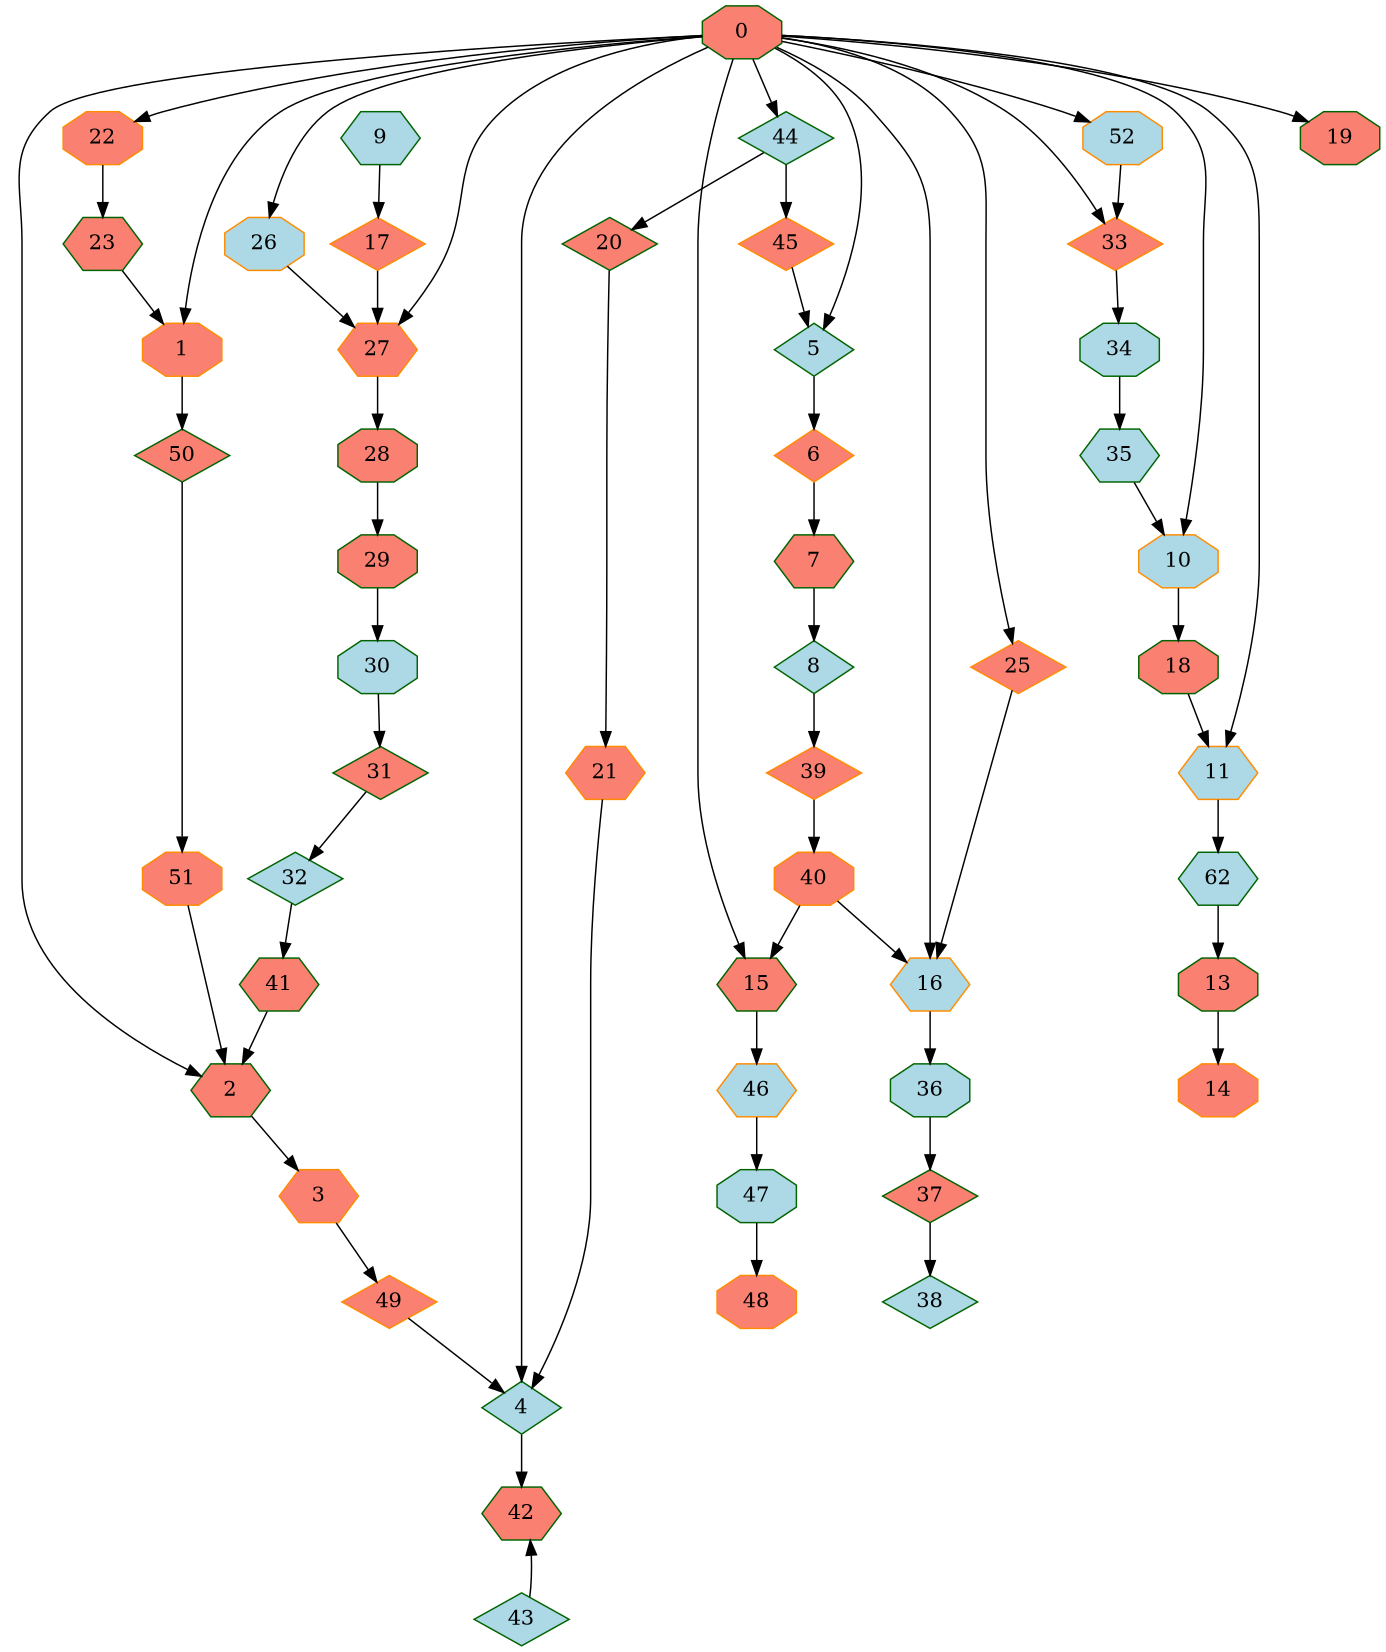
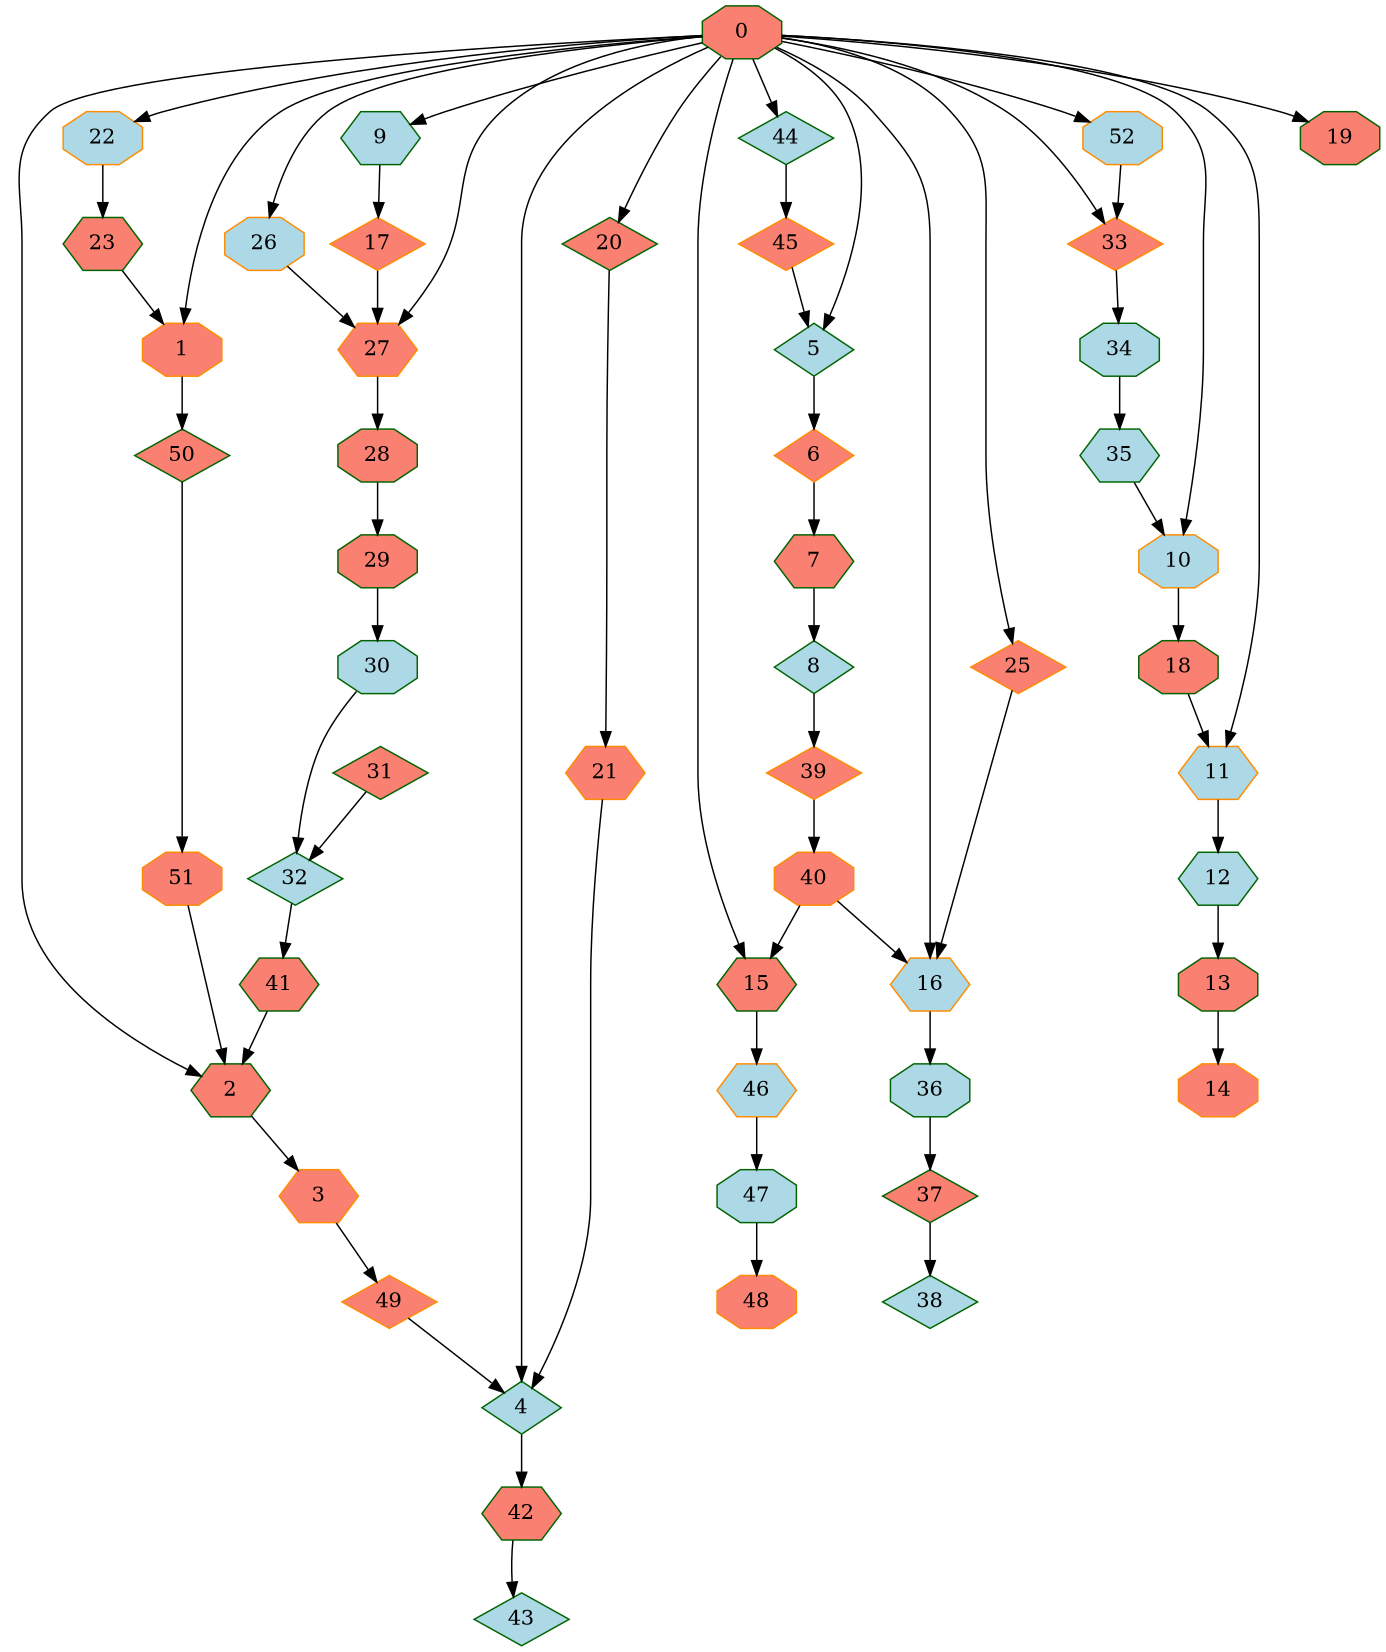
none -> (597, 68)
(103, 138) -> (103, 138)
(713, 182) -> (667, 129)
(379, 713) -> (315, 760)
(1218, 879) -> (1218, 879)
(531, 1576) -> (512, 1561)
